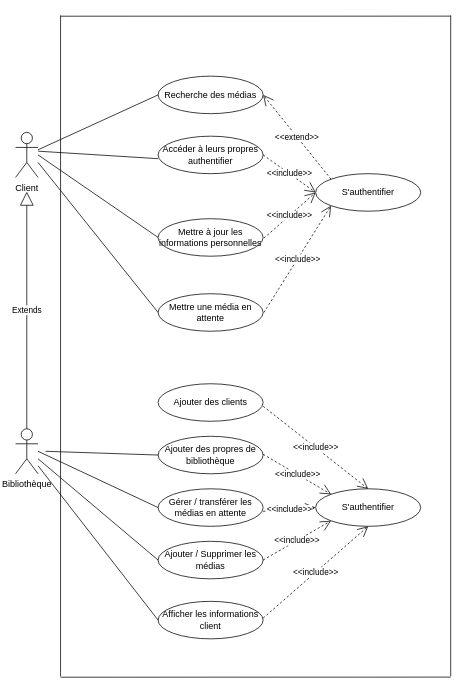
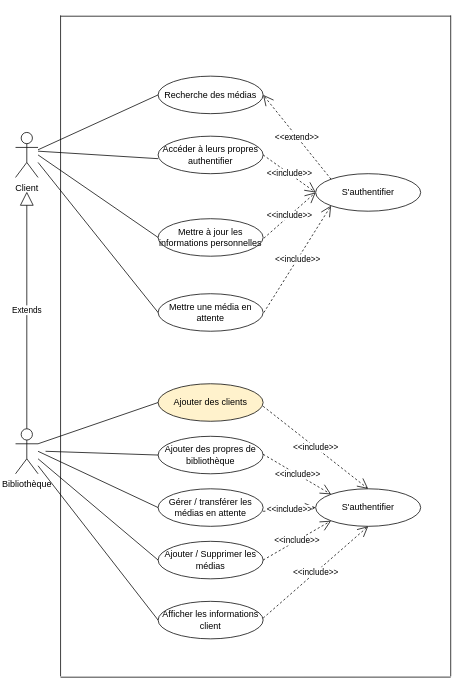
(210, 402) -> (210, 402)
none -> (98, 423)
